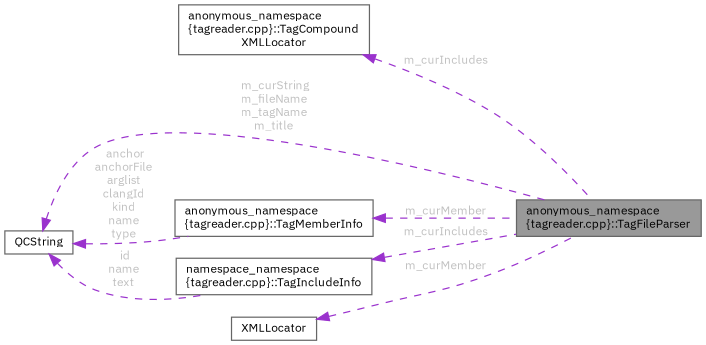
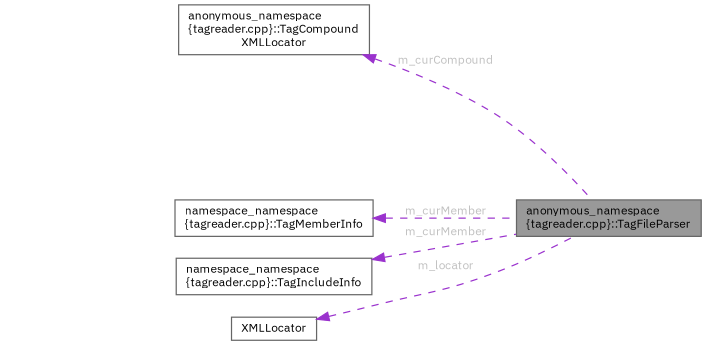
(445, 61) -> (445, 61)
(274, 218) -> (274, 218)
(445, 232) -> (445, 232)
(39, 242) -> none
(445, 266) -> (445, 266)
